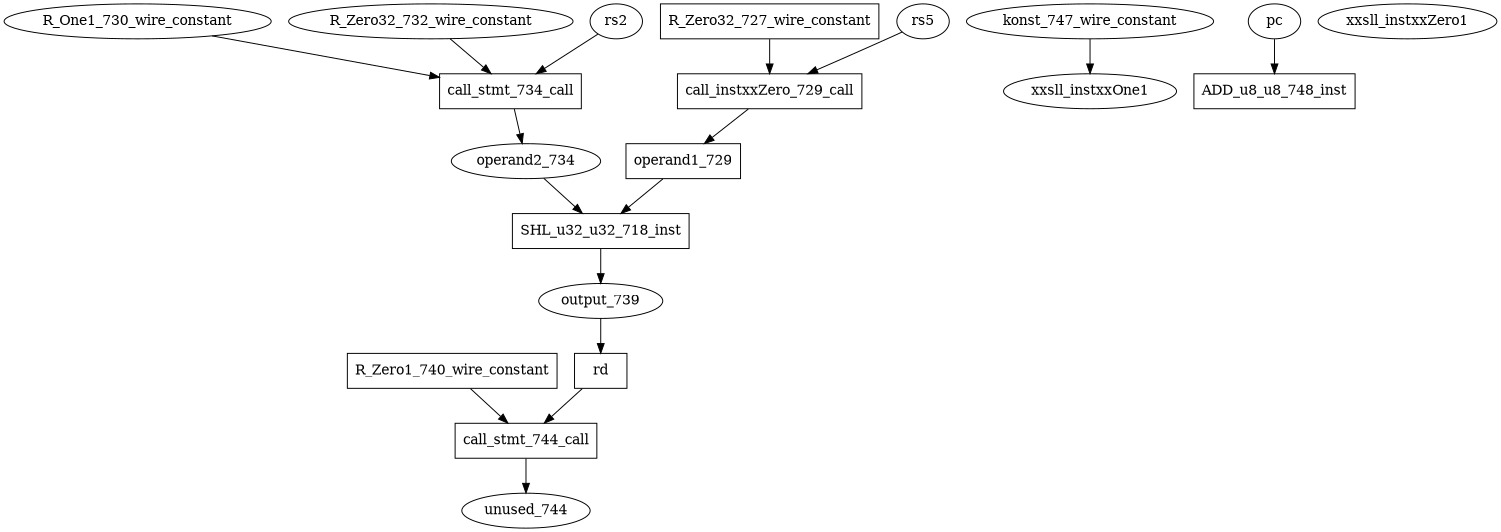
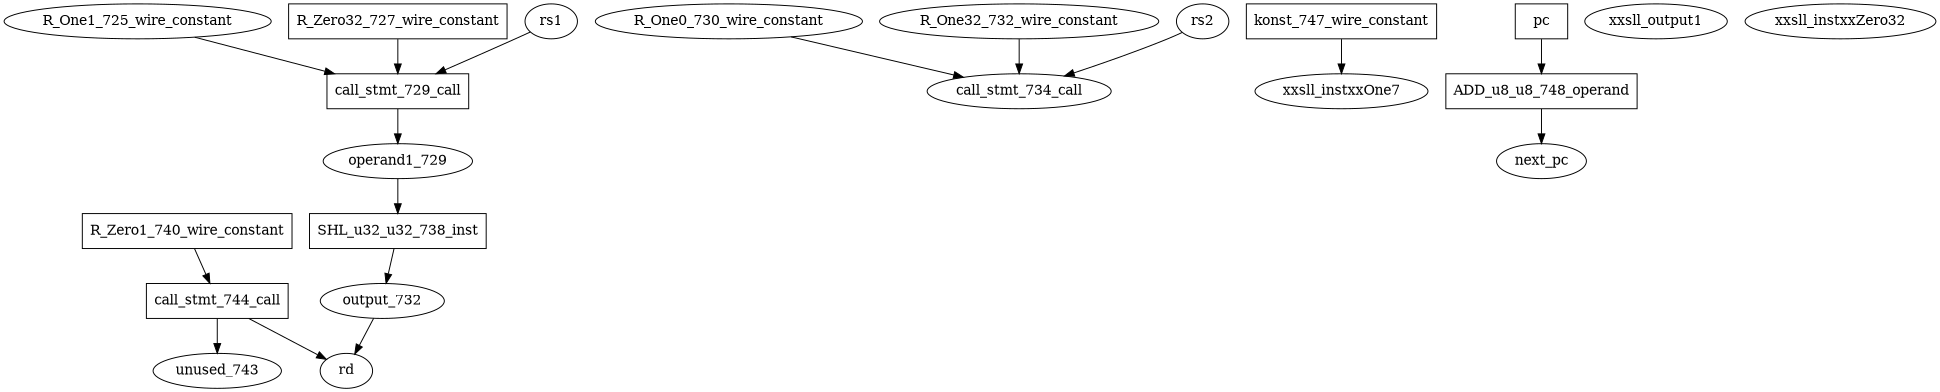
none -> (138, 21)
(138, 21) -> (729, 21)
(431, 21) -> (1019, 21)
(923, 21) -> (551, 21)
(1090, 21) -> (1341, 21)
(1275, 21) -> (1541, 21)
(1408, 21) -> (1656, 21)
none -> (1841, 21)
(510, 91) -> (1019, 91)
(770, 91) -> (398, 91)
(1090, 91) -> (1341, 91)
(1275, 91) -> (1541, 91)
(526, 161) -> none
(683, 161) -> (398, 161)
none -> (1541, 161)
(601, 231) -> (398, 231)
(601, 301) -> (382, 301)
(601, 371) -> (346, 371)
(567, 403) -> (283, 337)
(526, 511) -> (217, 371)
